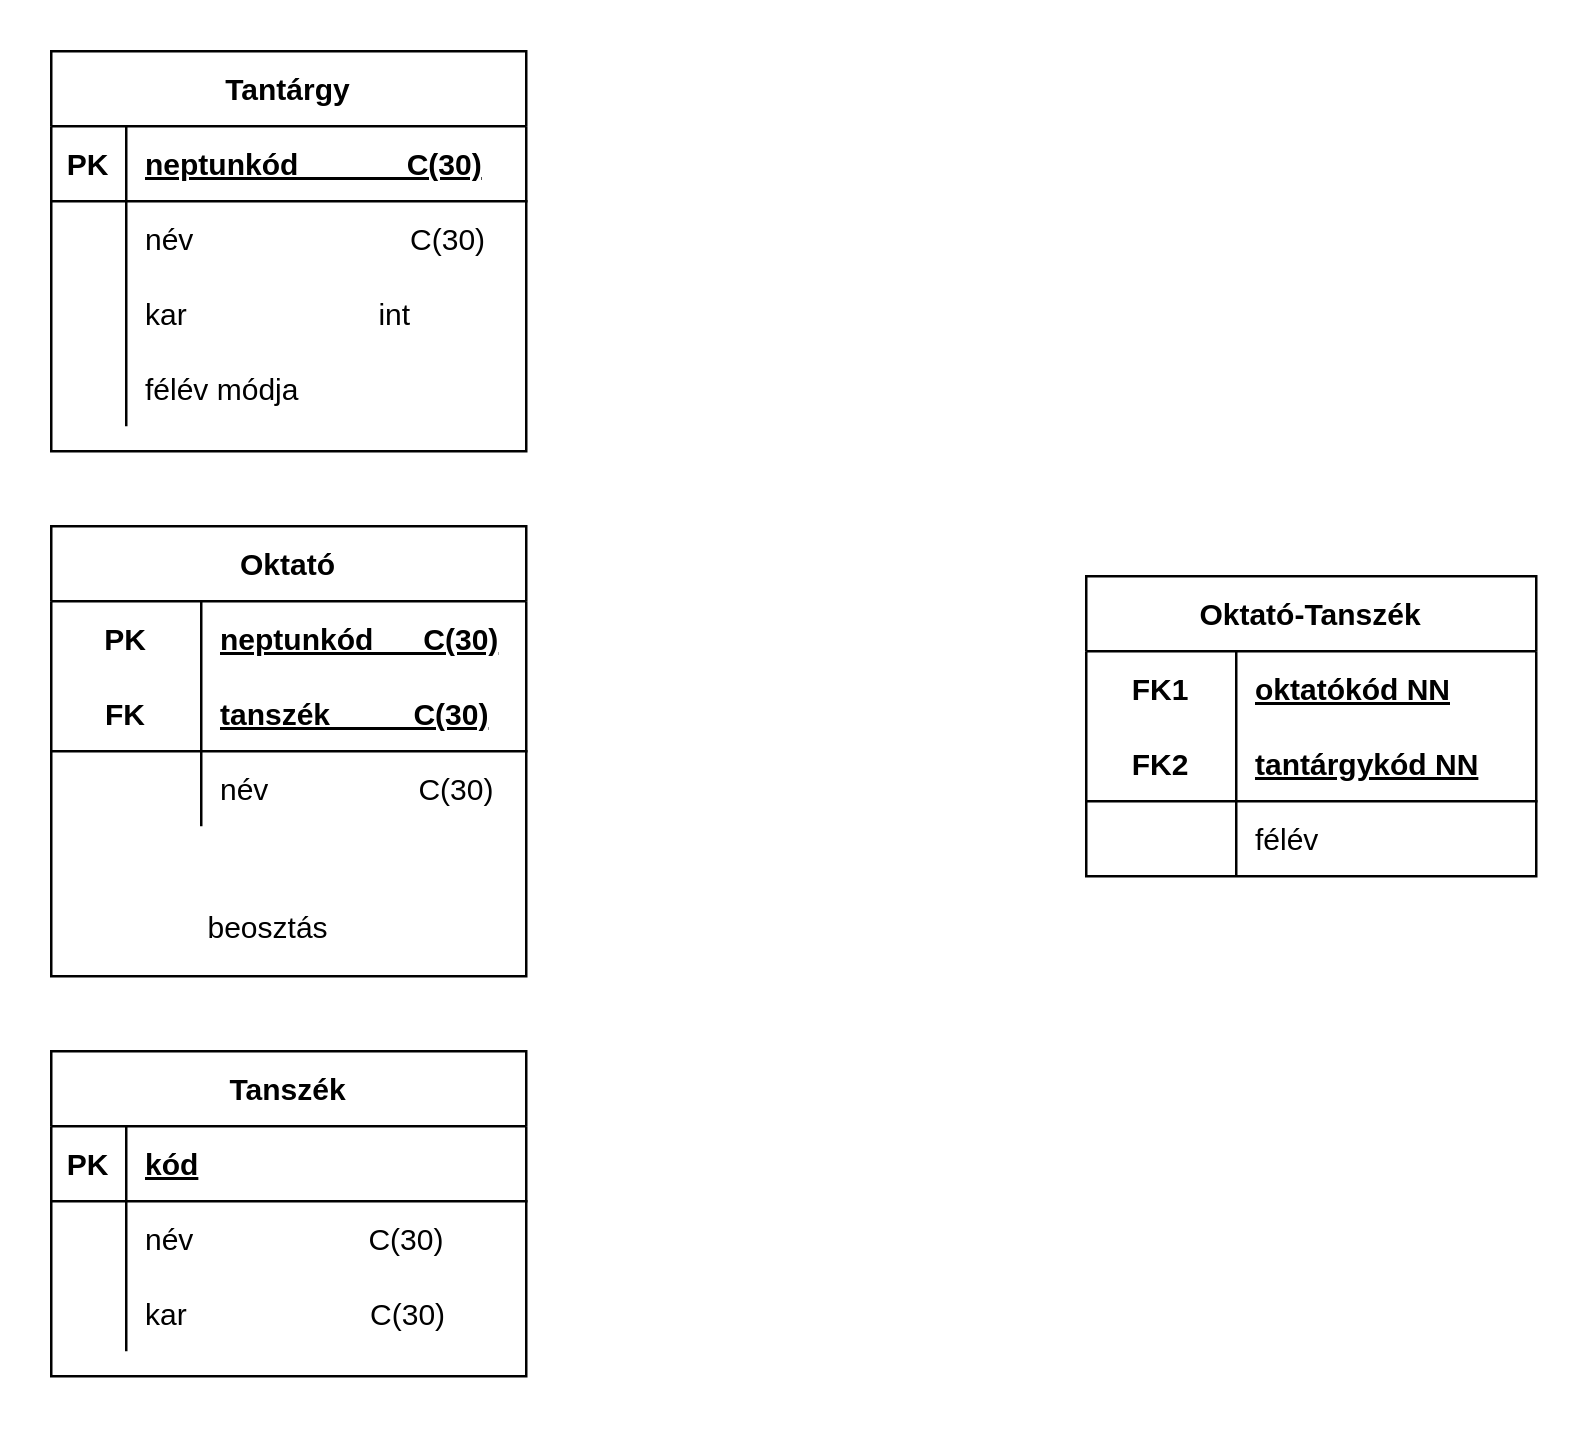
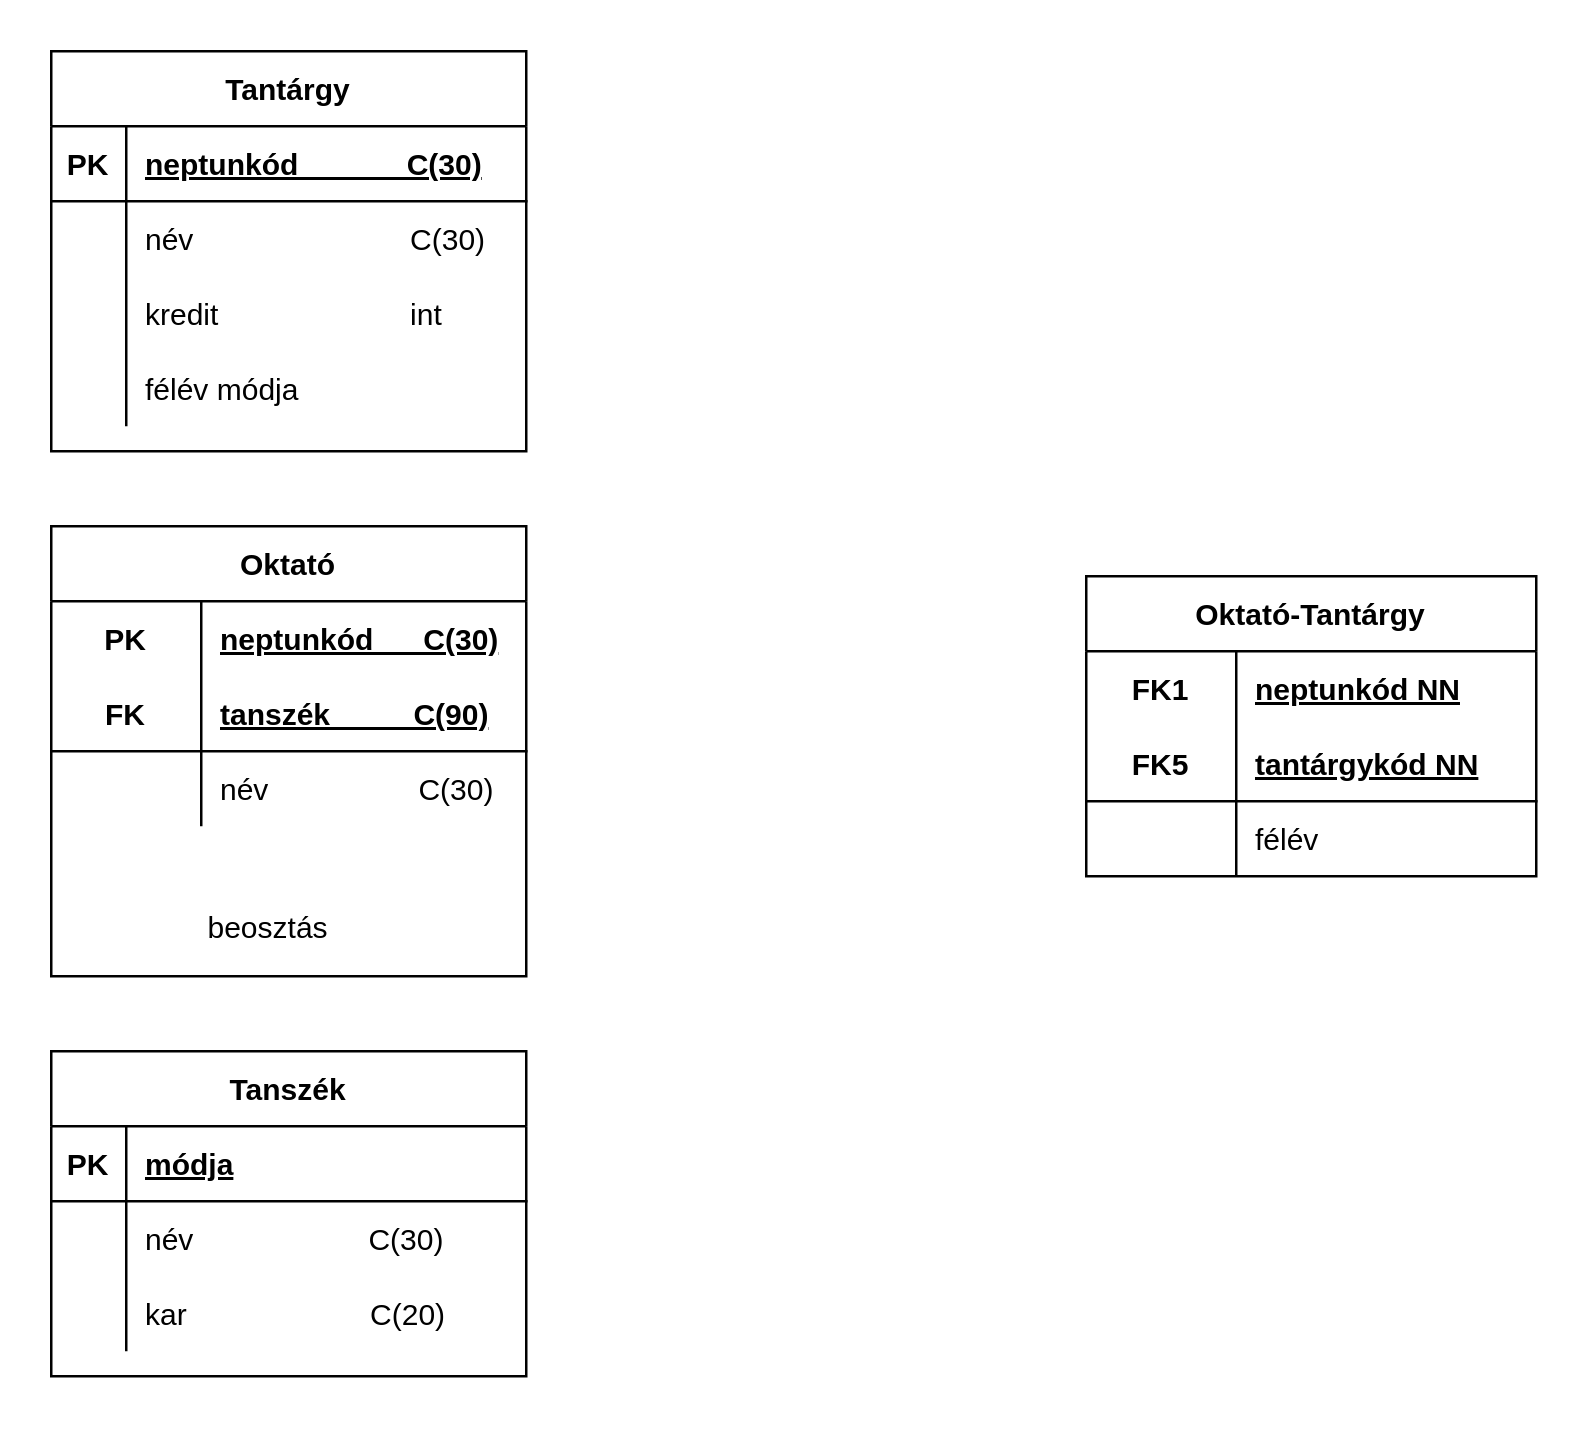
(342, 315) -> (363, 315)
(1310, 615) -> (1310, 615)
(1352, 690) -> (1352, 690)
(385, 715) -> (385, 715)
(1160, 765) -> (1160, 765)
(170, 1165) -> (187, 1165)
(354, 1315) -> (354, 1315)
